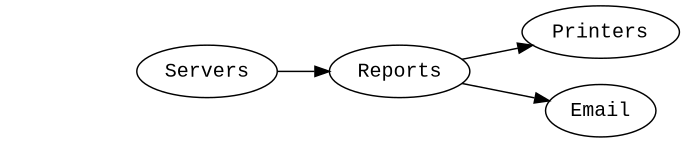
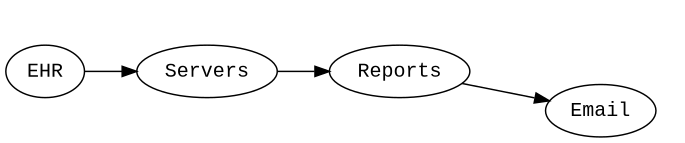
(601, 32) -> none
none -> (45, 71)
